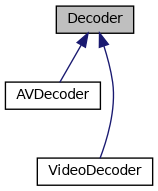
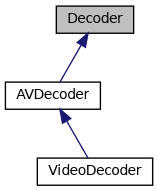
(113, 102) -> (77, 140)
